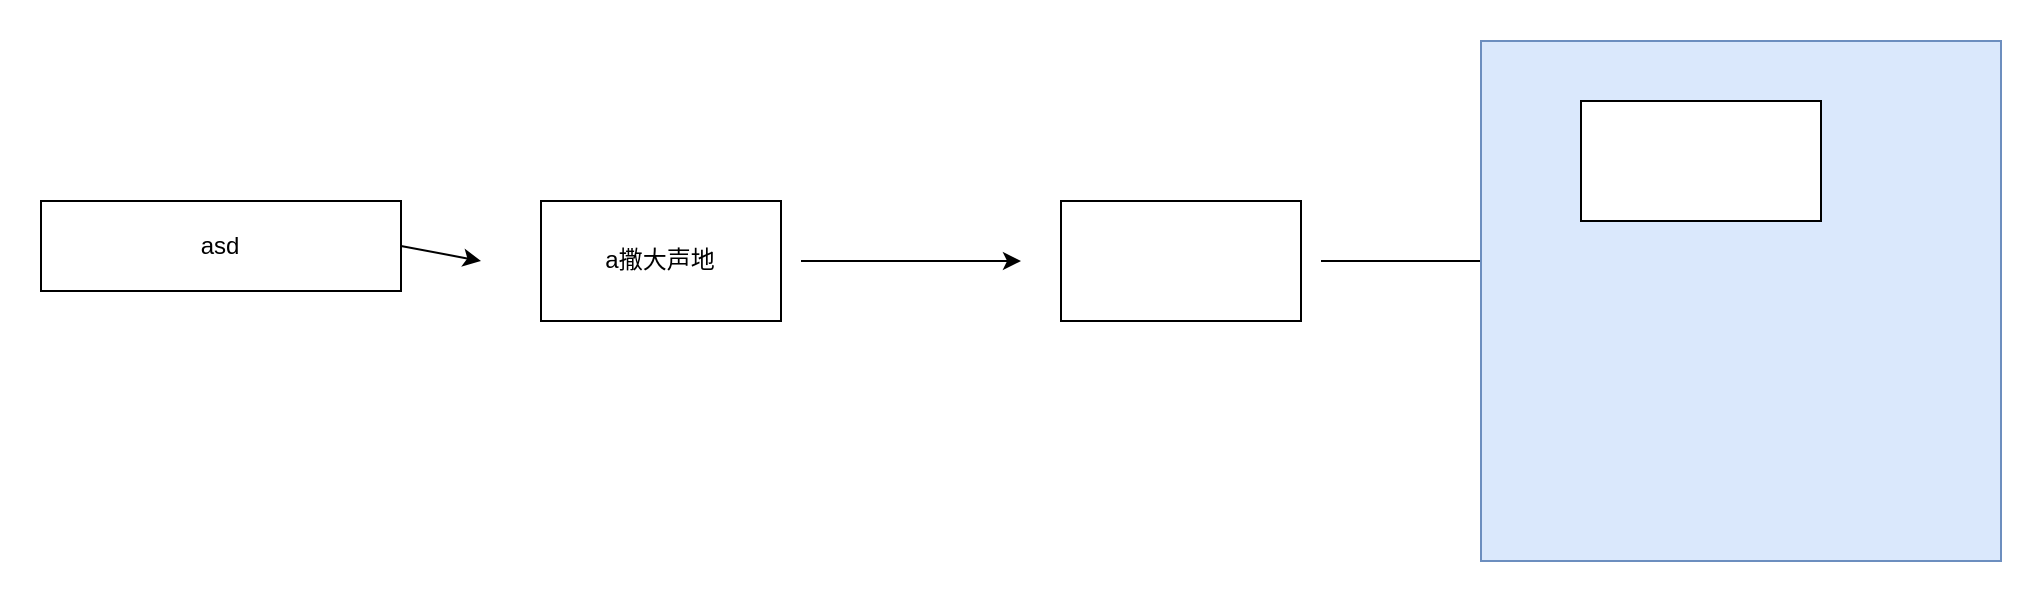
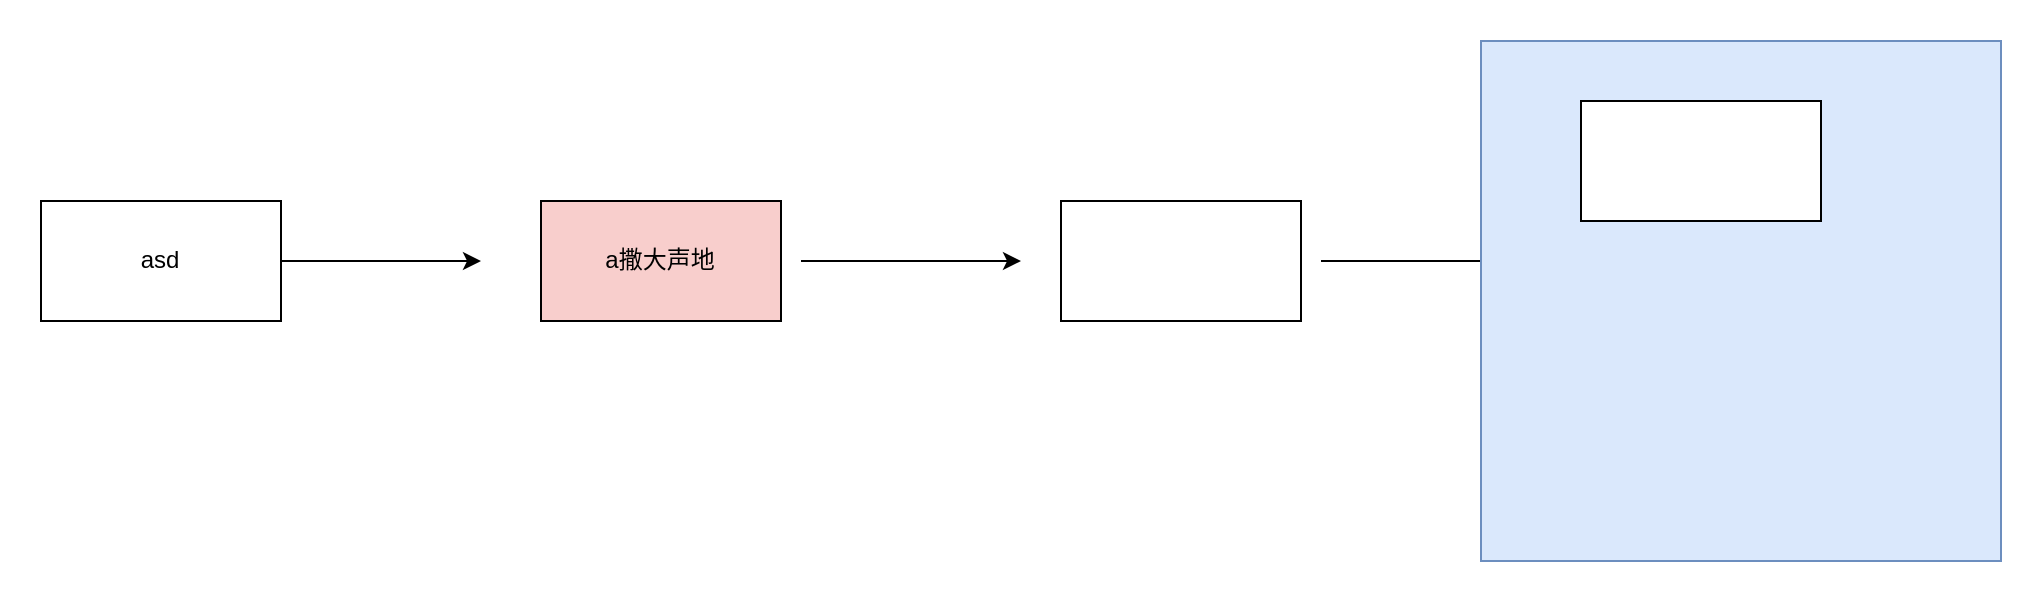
(221, 246) -> (161, 261)
(661, 261) -> (661, 261)
